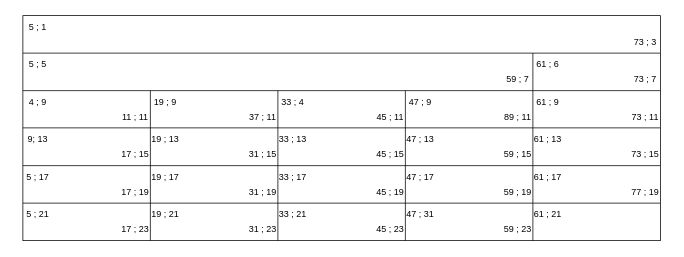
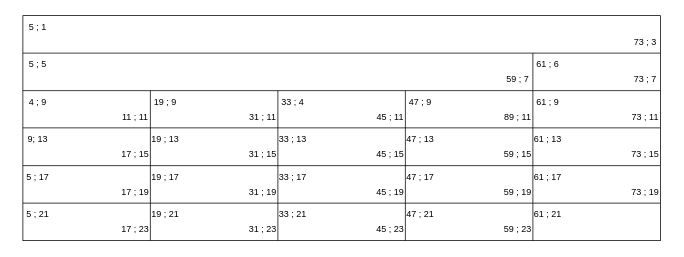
(263, 117) -> (263, 117)
(645, 192) -> (645, 192)
(420, 214) -> (420, 214)
